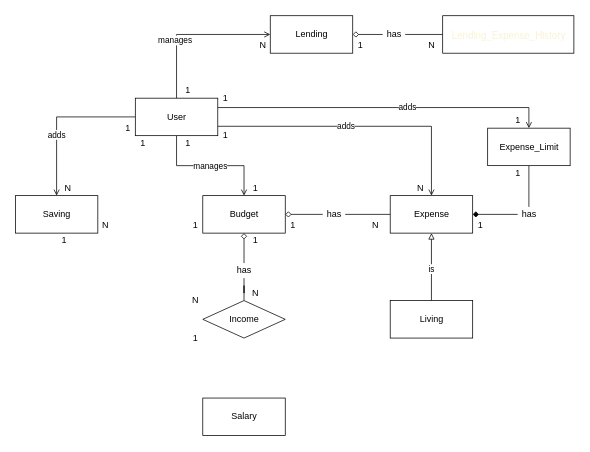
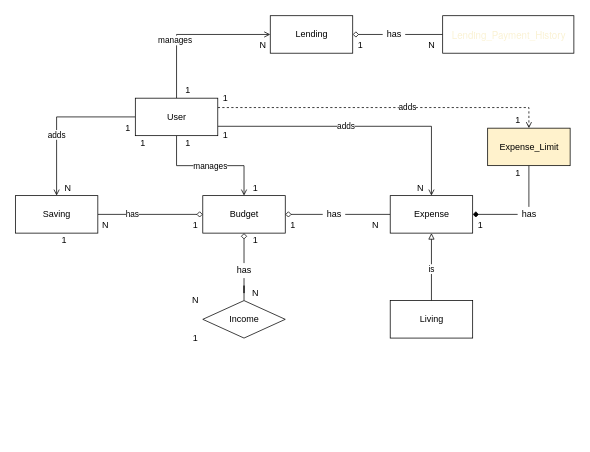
(509, 34) -> (509, 34)
(308, 107) -> (308, 107)
(529, 147) -> (529, 147)
none -> (148, 214)
(244, 417) -> none
